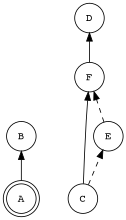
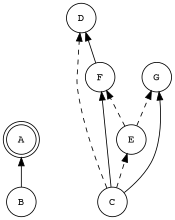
none -> (157, 77)
none -> (83, 116)
(21, 170) -> (21, 176)
